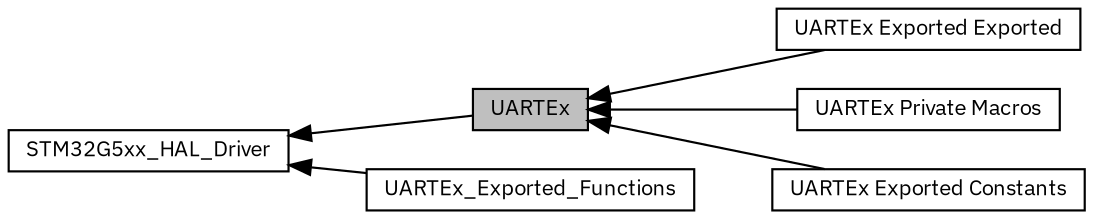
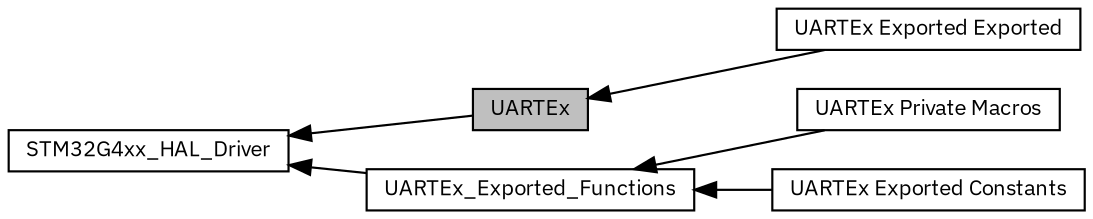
(704, 110) -> (740, 147)
(717, 147) -> (744, 190)
(149, 151) -> (149, 151)
